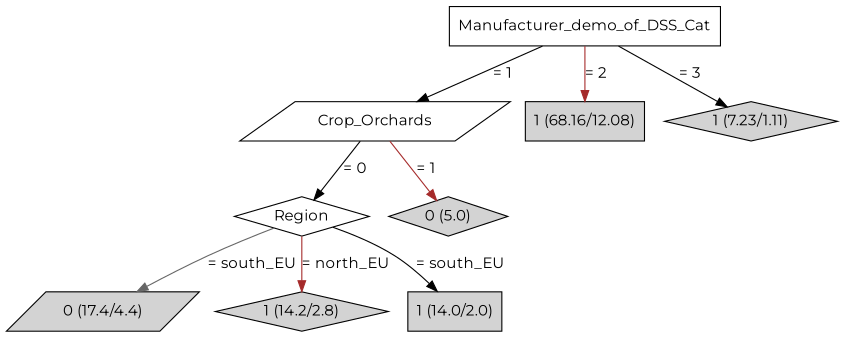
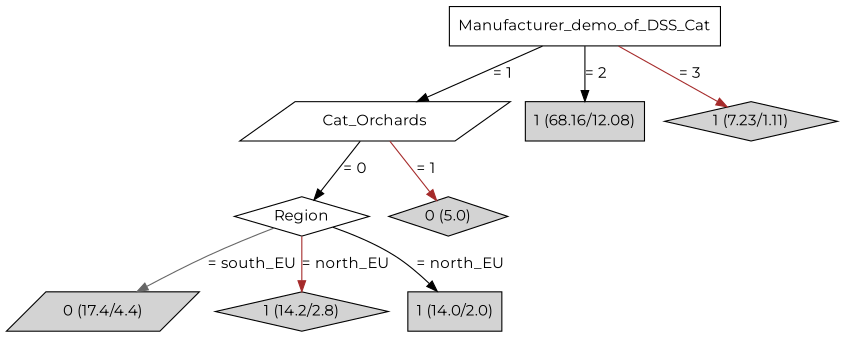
(585, 68) -> (585, 68)
(668, 74) -> (668, 74)
(375, 121) -> (375, 121)
(461, 264) -> (461, 264)
